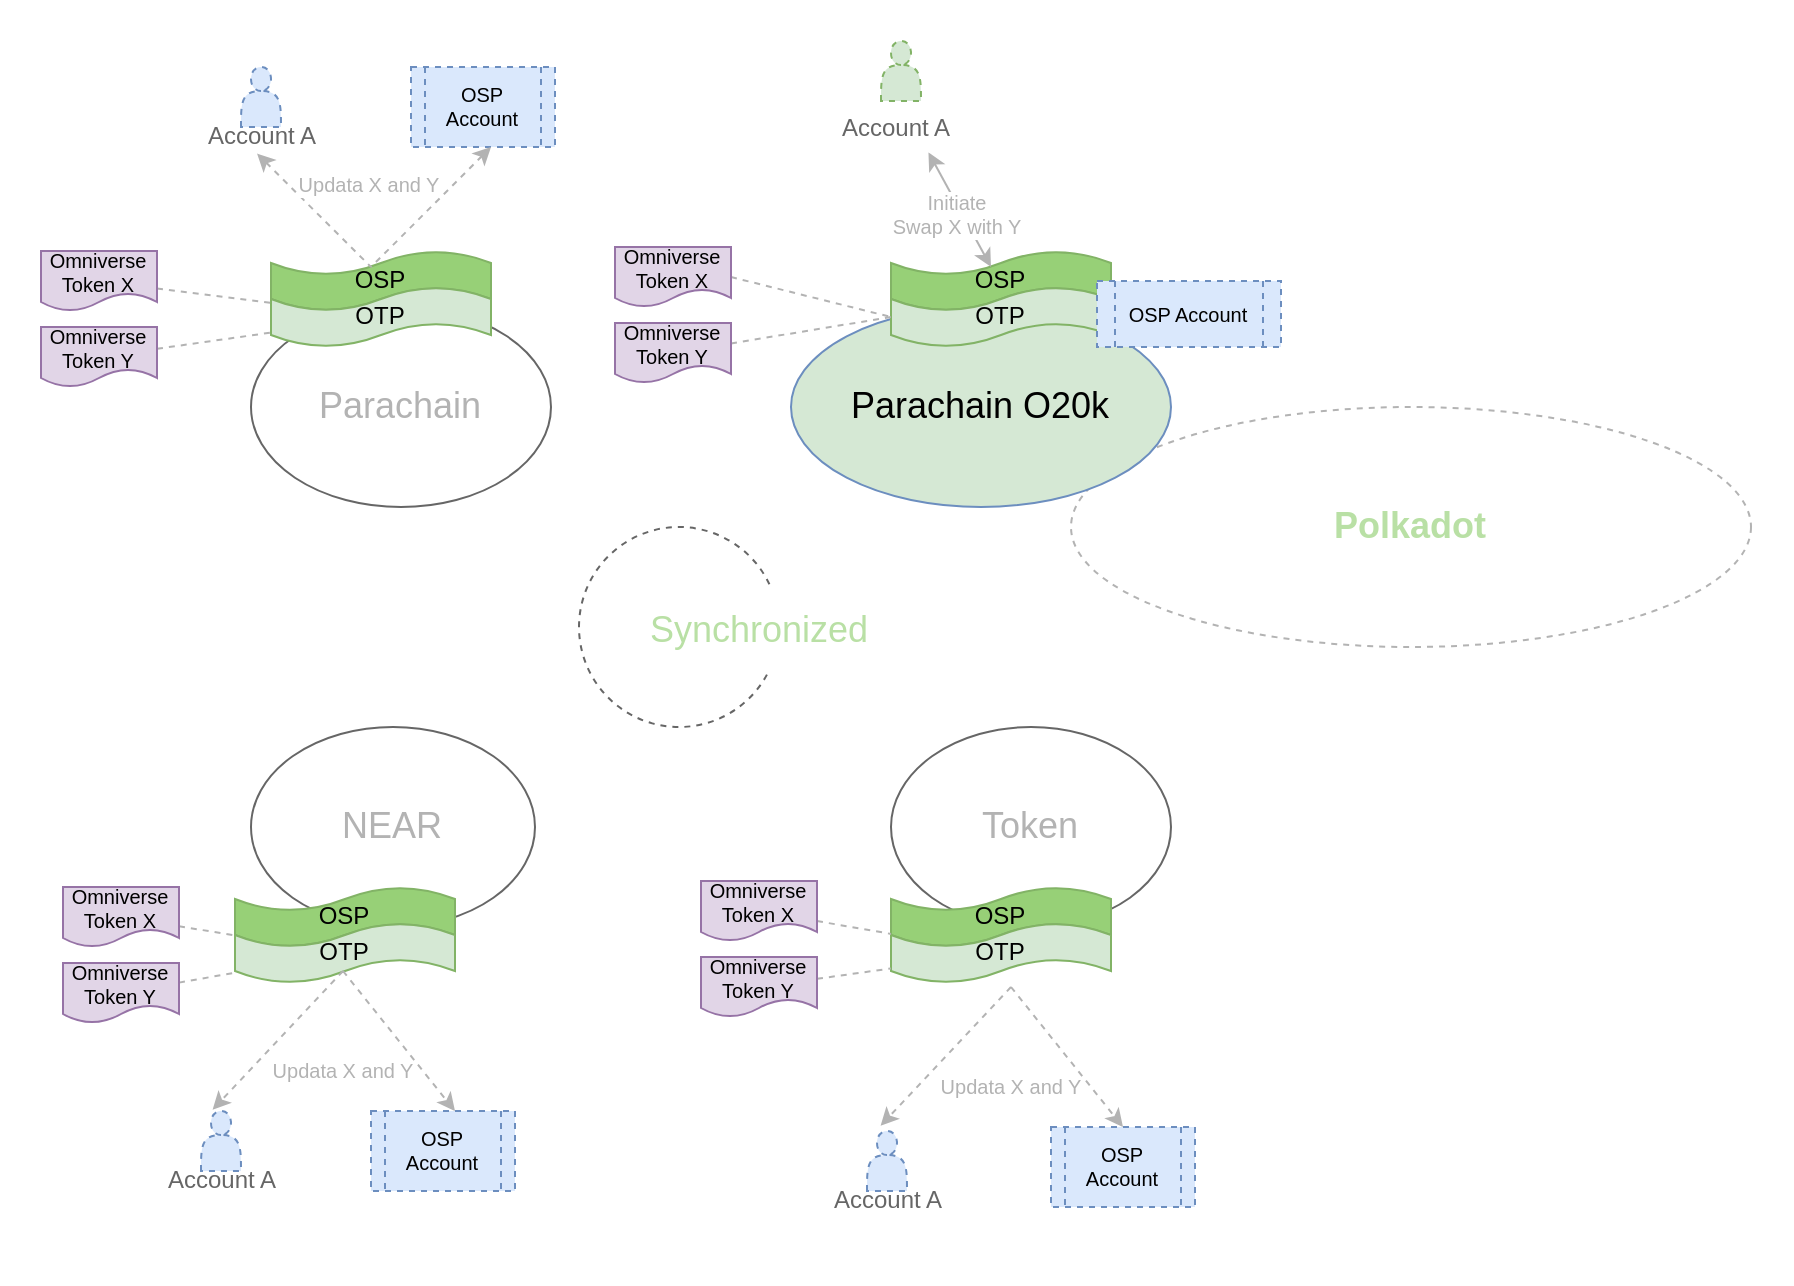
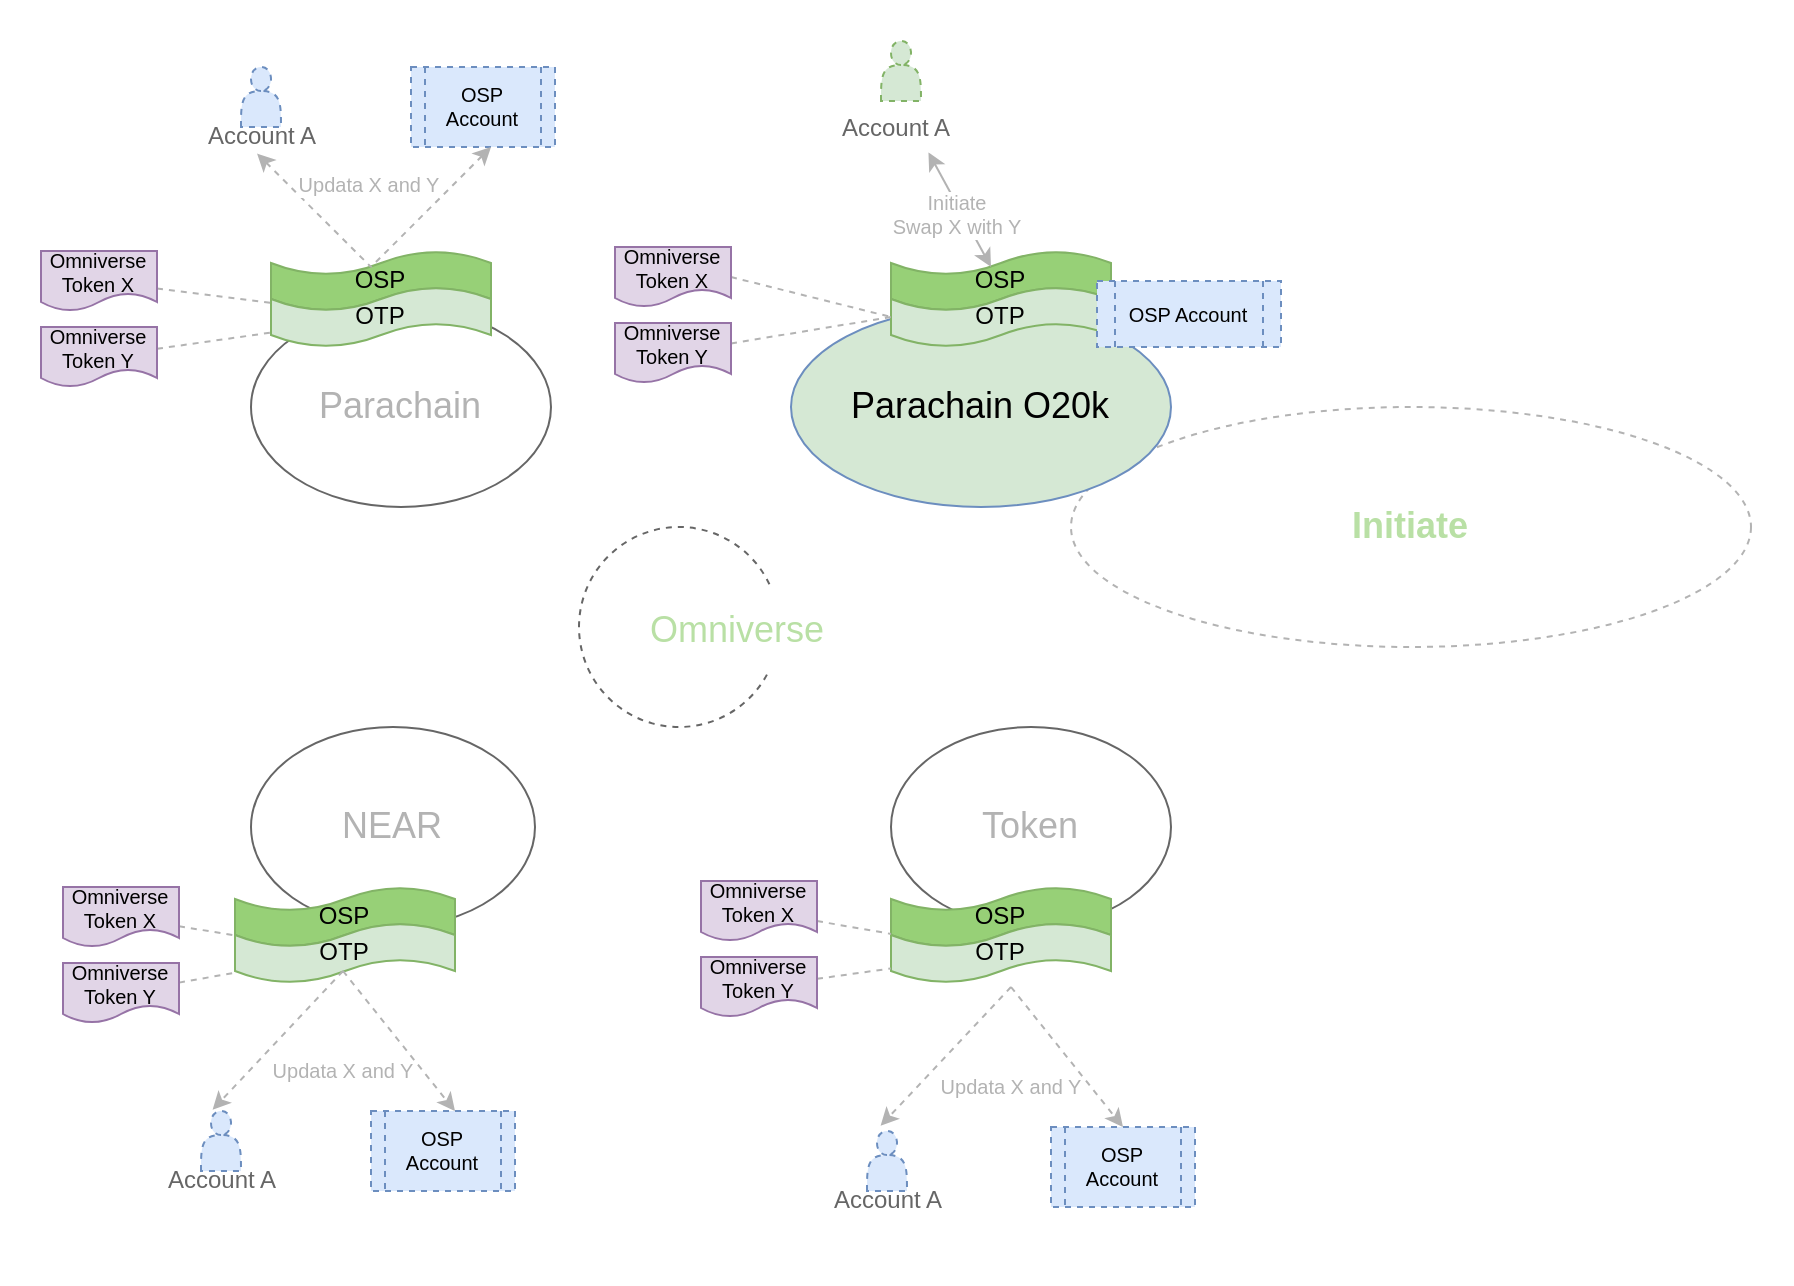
(1411, 527) -> (1411, 527)
(766, 630) -> (736, 630)
